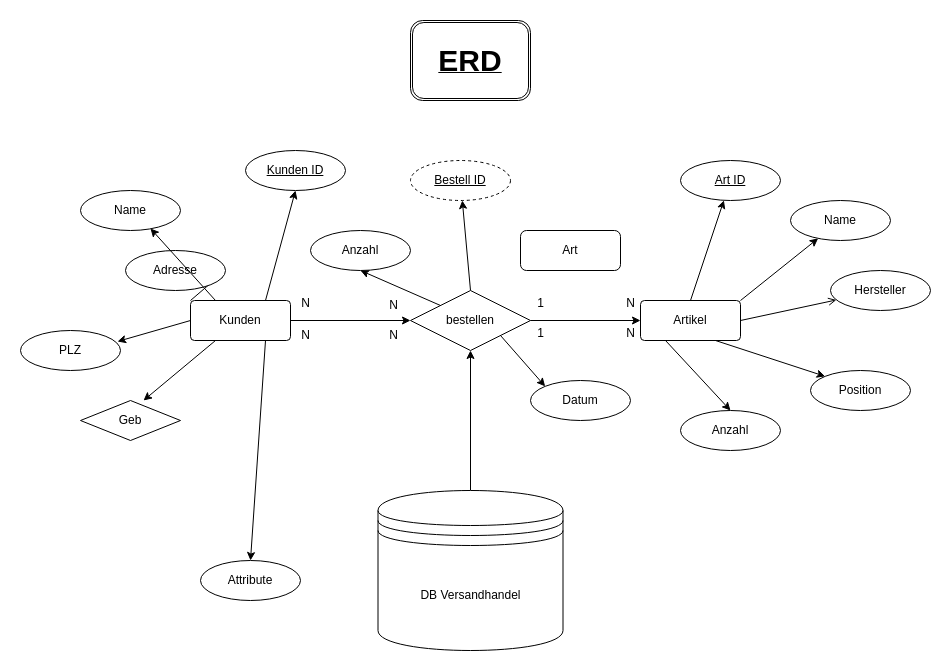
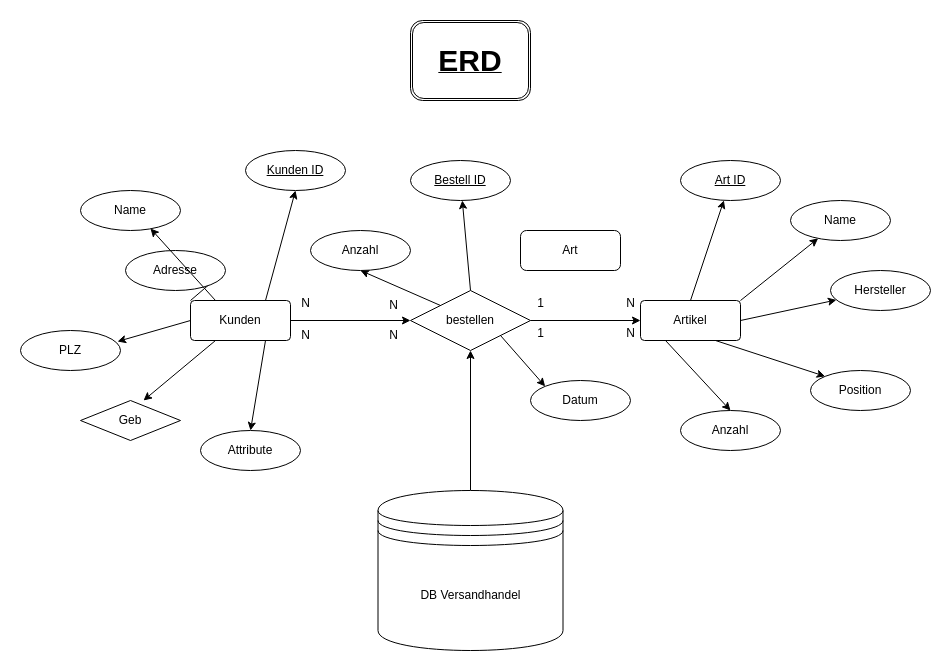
(461, 181) -> (461, 181)
(830, 301) -> (828, 302)
(251, 581) -> (251, 451)
